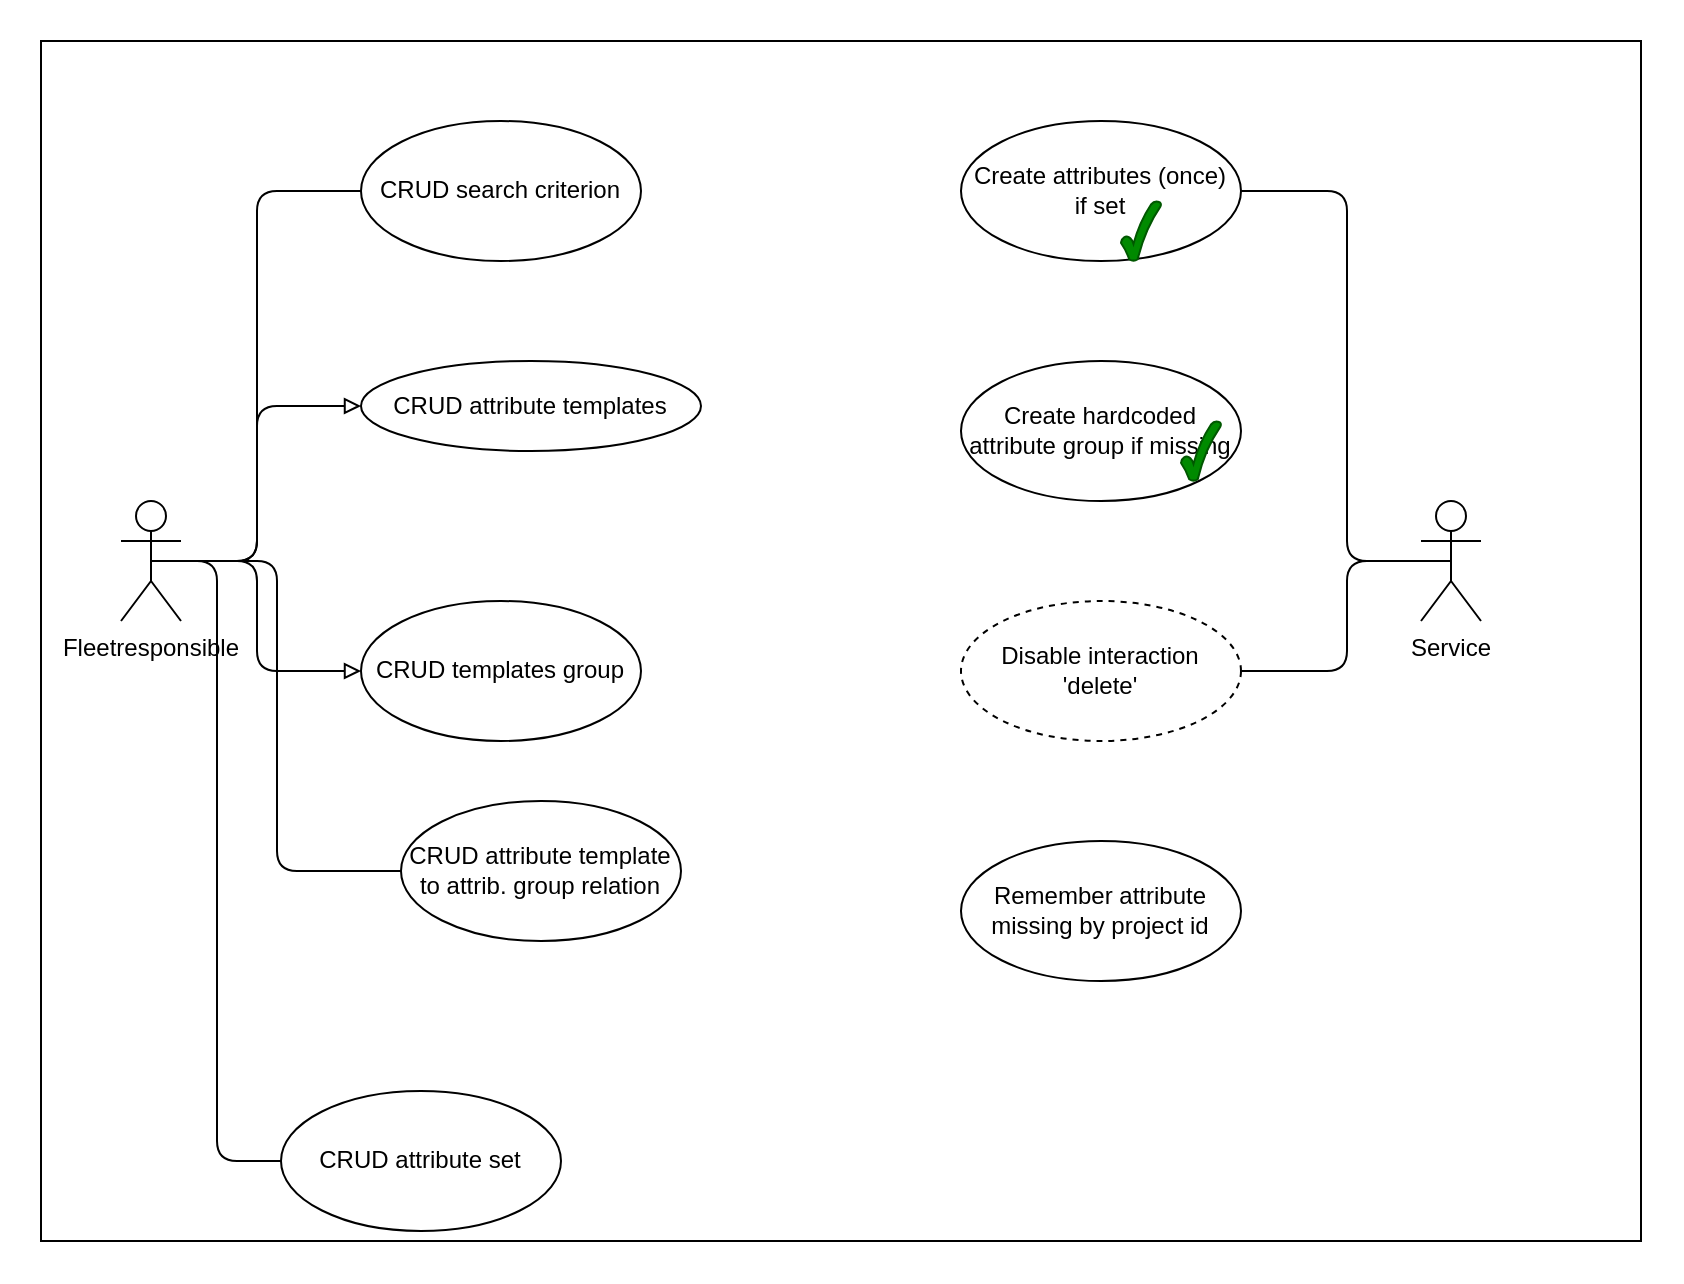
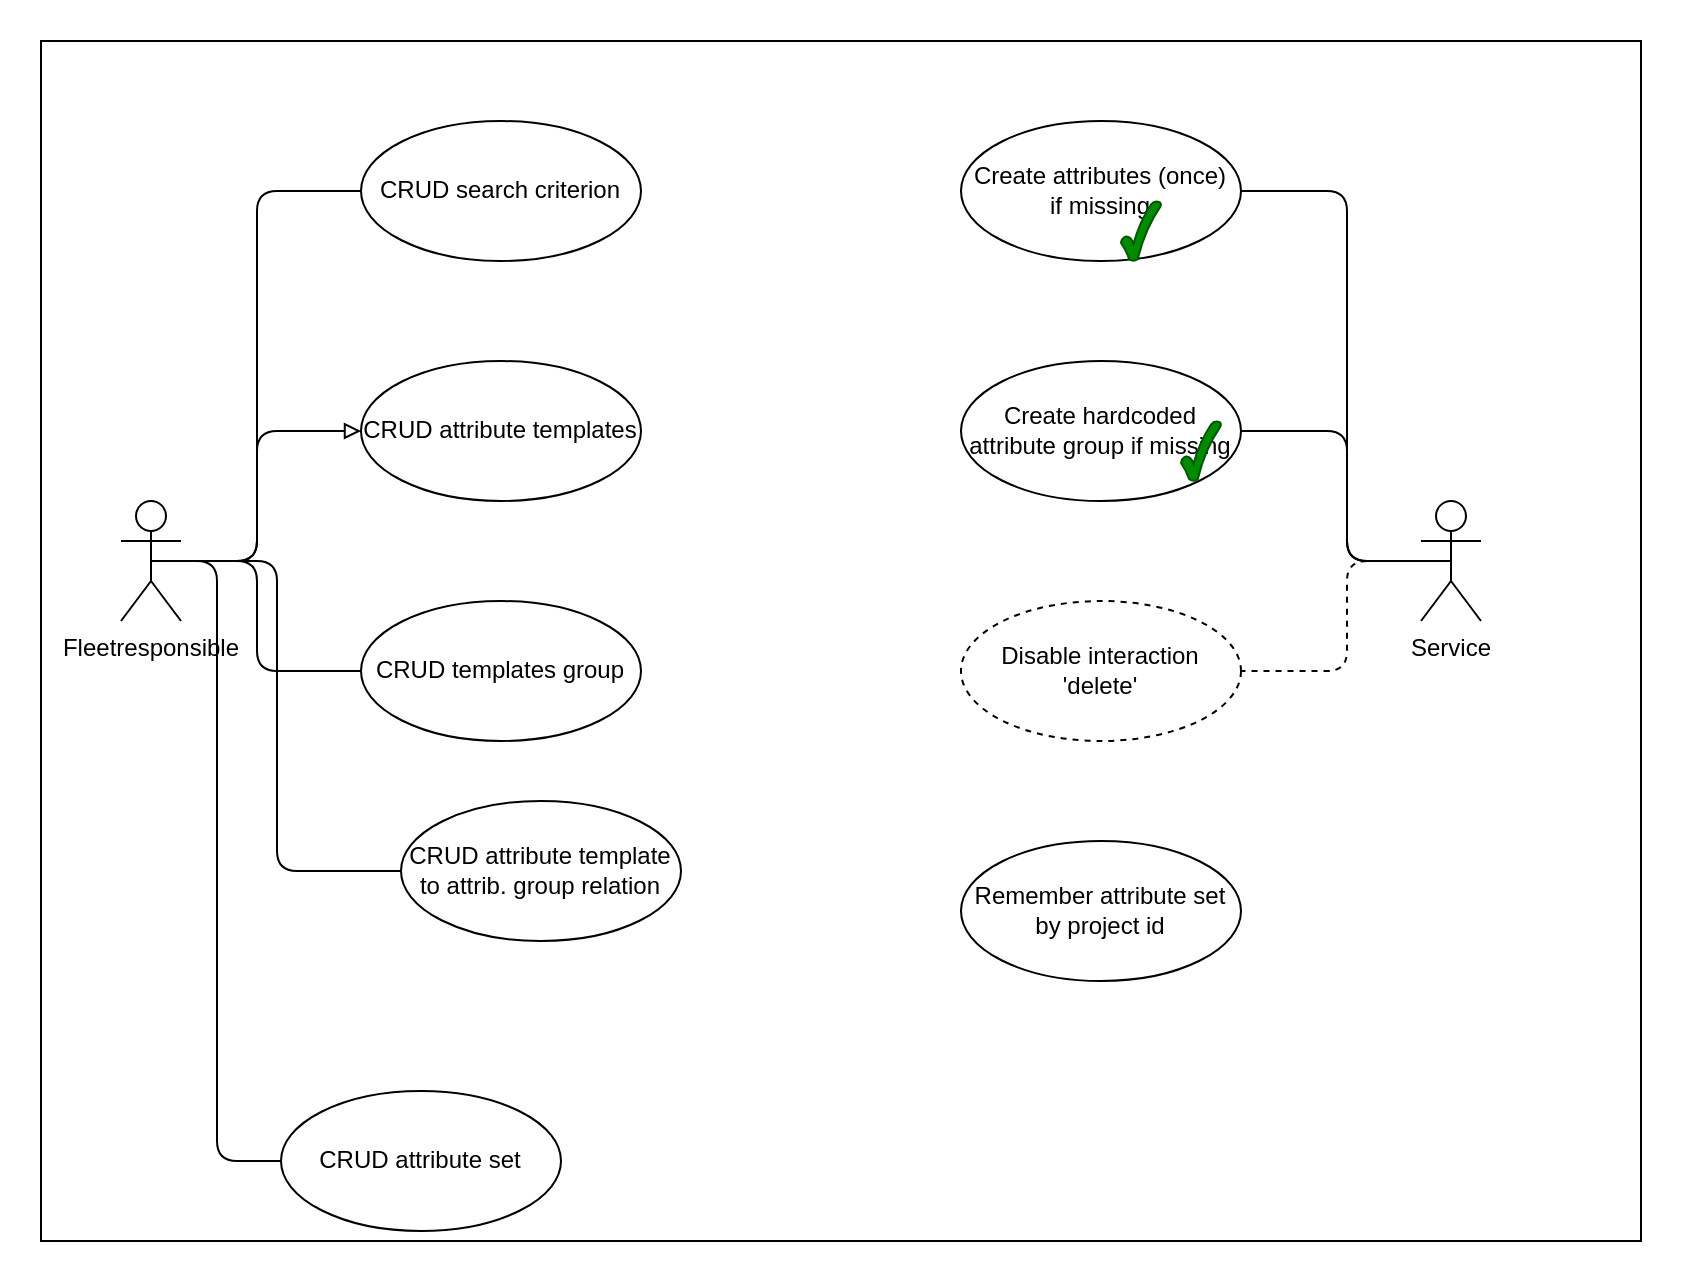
(1101, 191) -> (1101, 191)
(531, 406) -> (501, 431)
none -> (1291, 431)
(1344, 664) -> (1344, 664)
(343, 671) -> (350, 671)
(1101, 911) -> (1101, 911)
